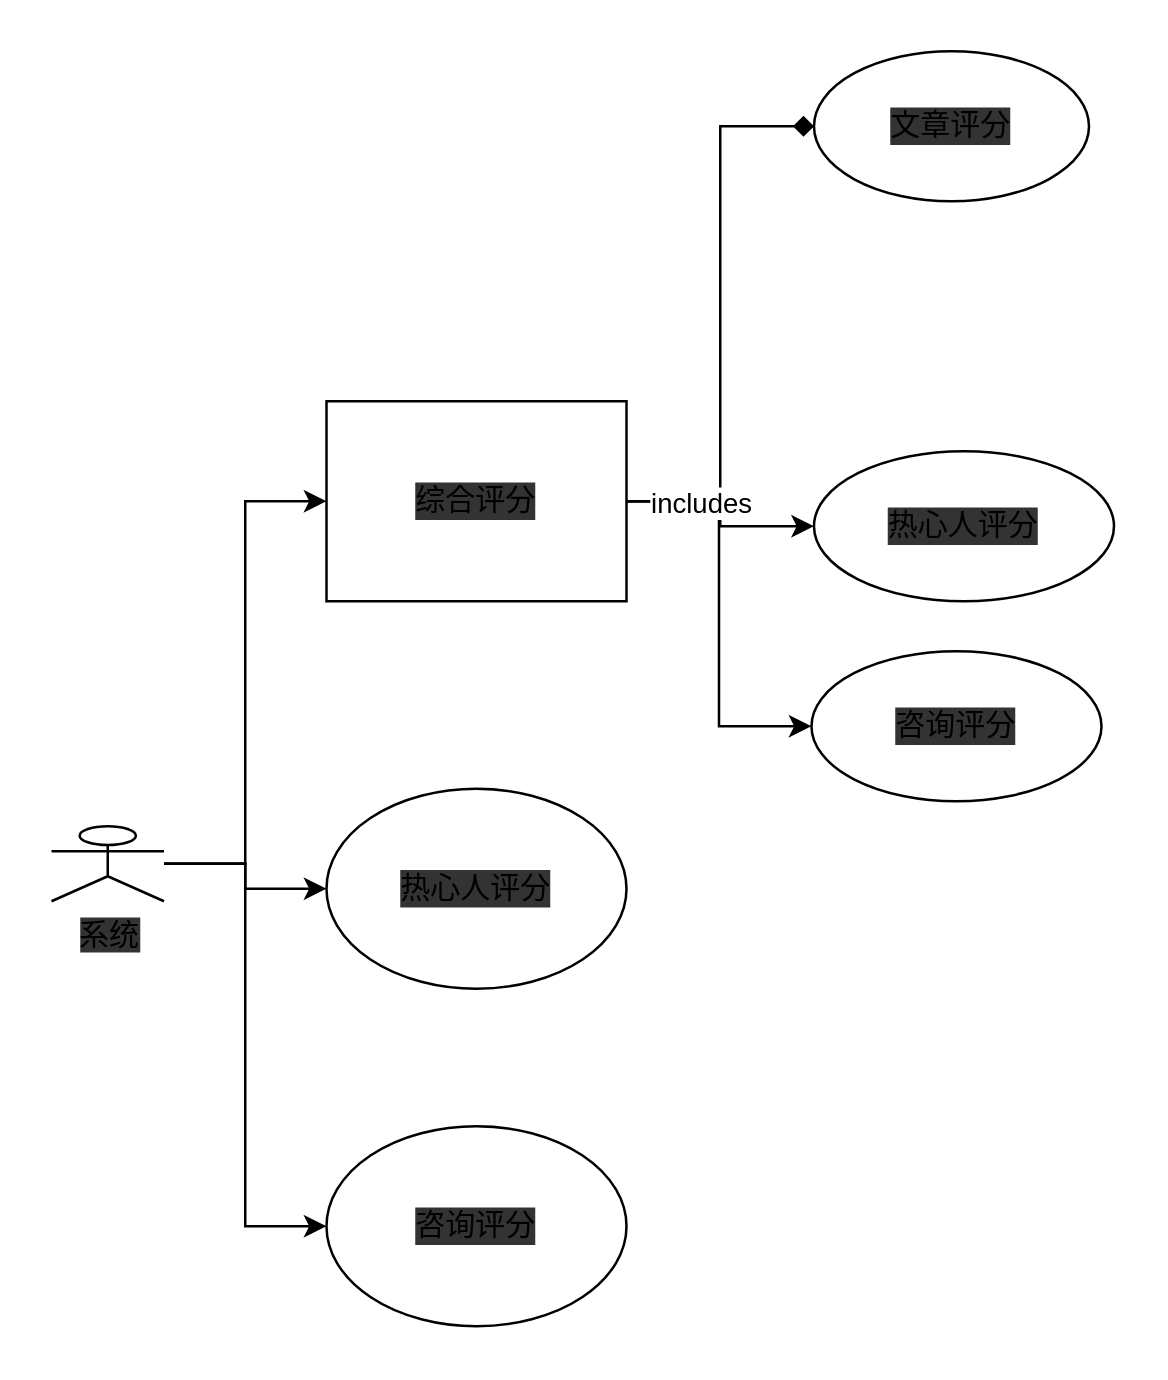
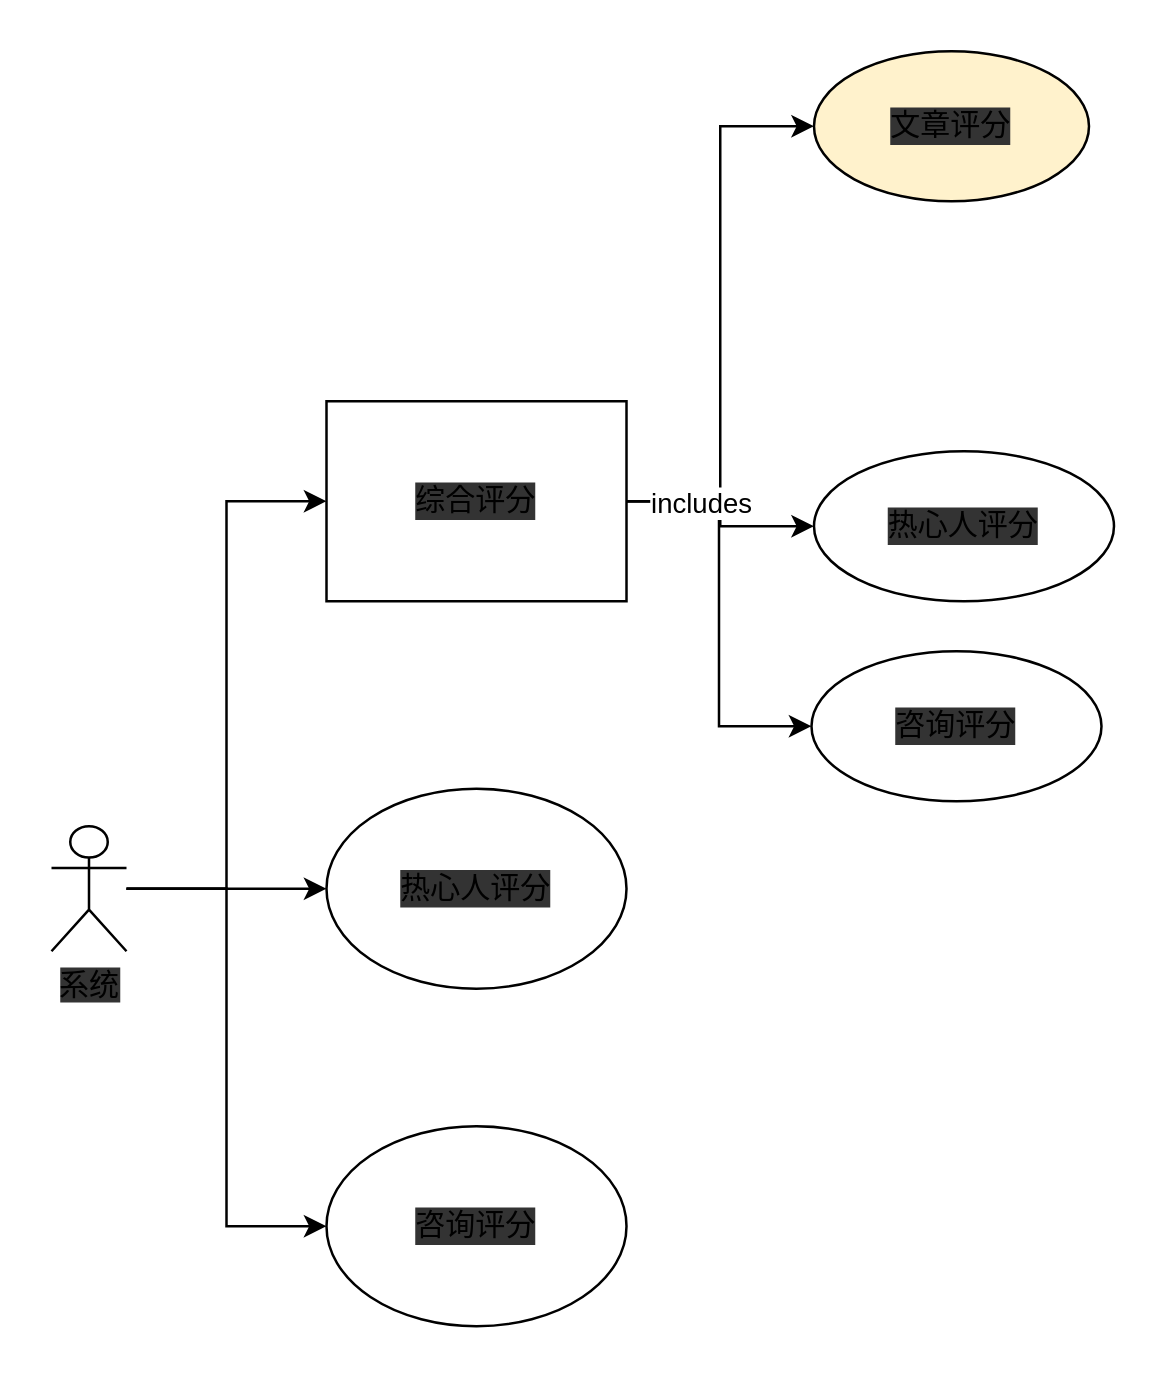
(793, 126) -> (795, 126)
(951, 126) -> (951, 126)
(108, 864) -> (89, 889)
